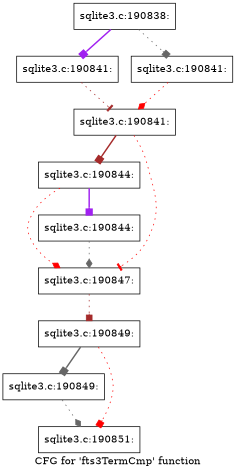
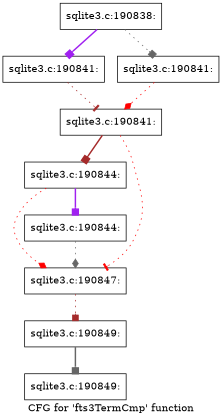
(89, 440) -> none
